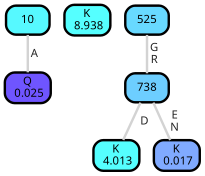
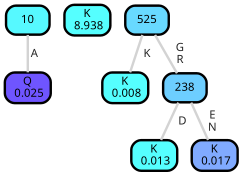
none -> (125, 88)
(147, 88) -> (185, 88)
(116, 155) -> (154, 155)
